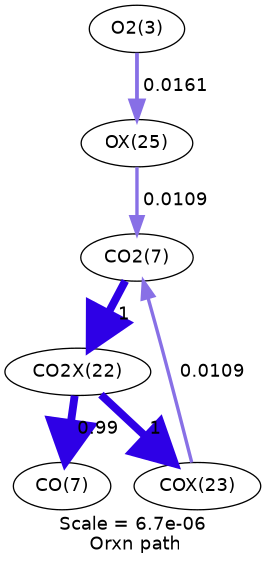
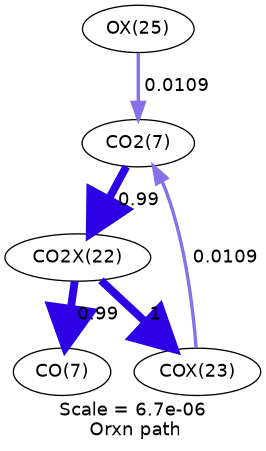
(137, 29) -> none
(121, 315) -> (136, 200)
